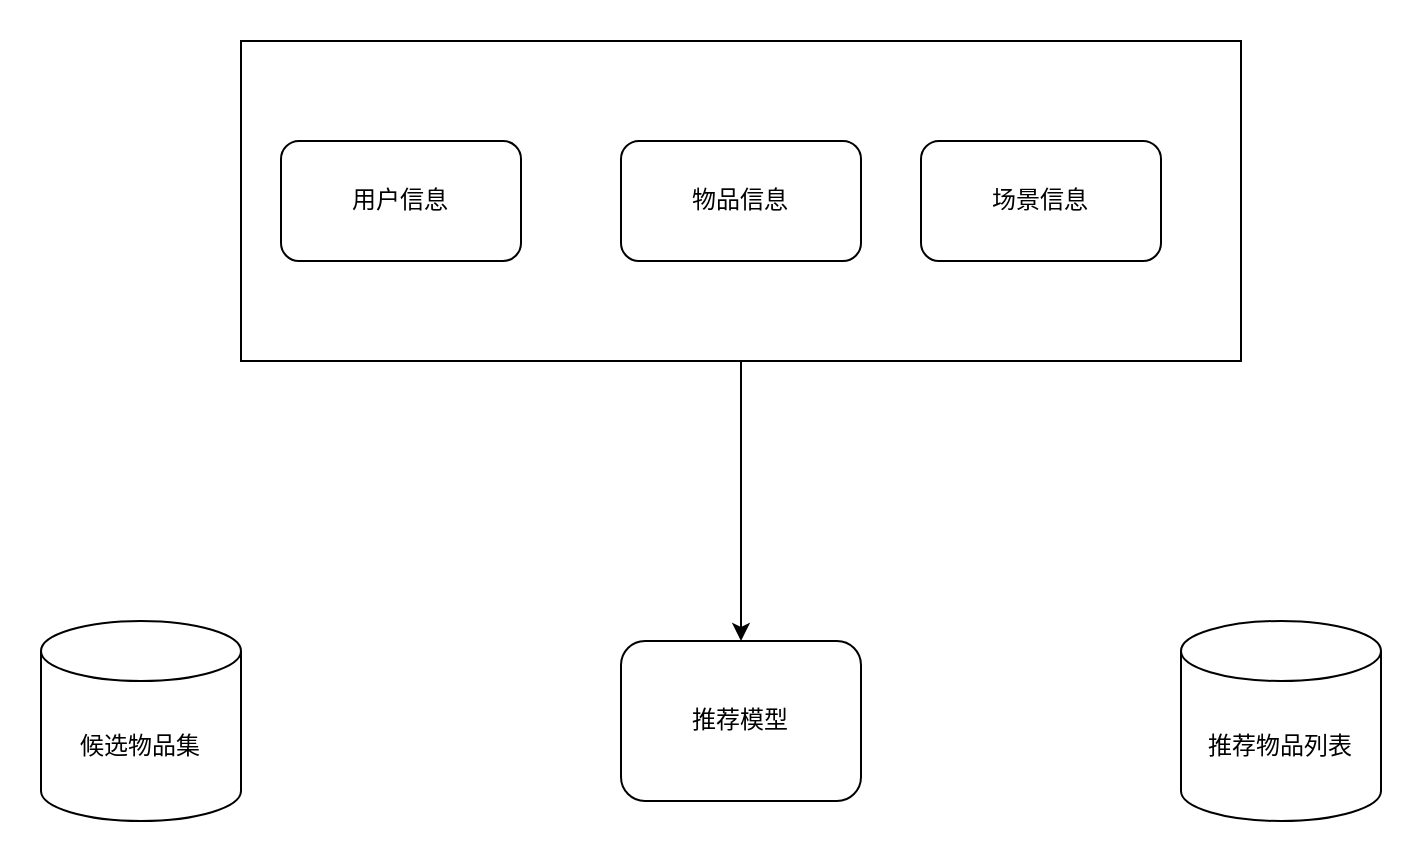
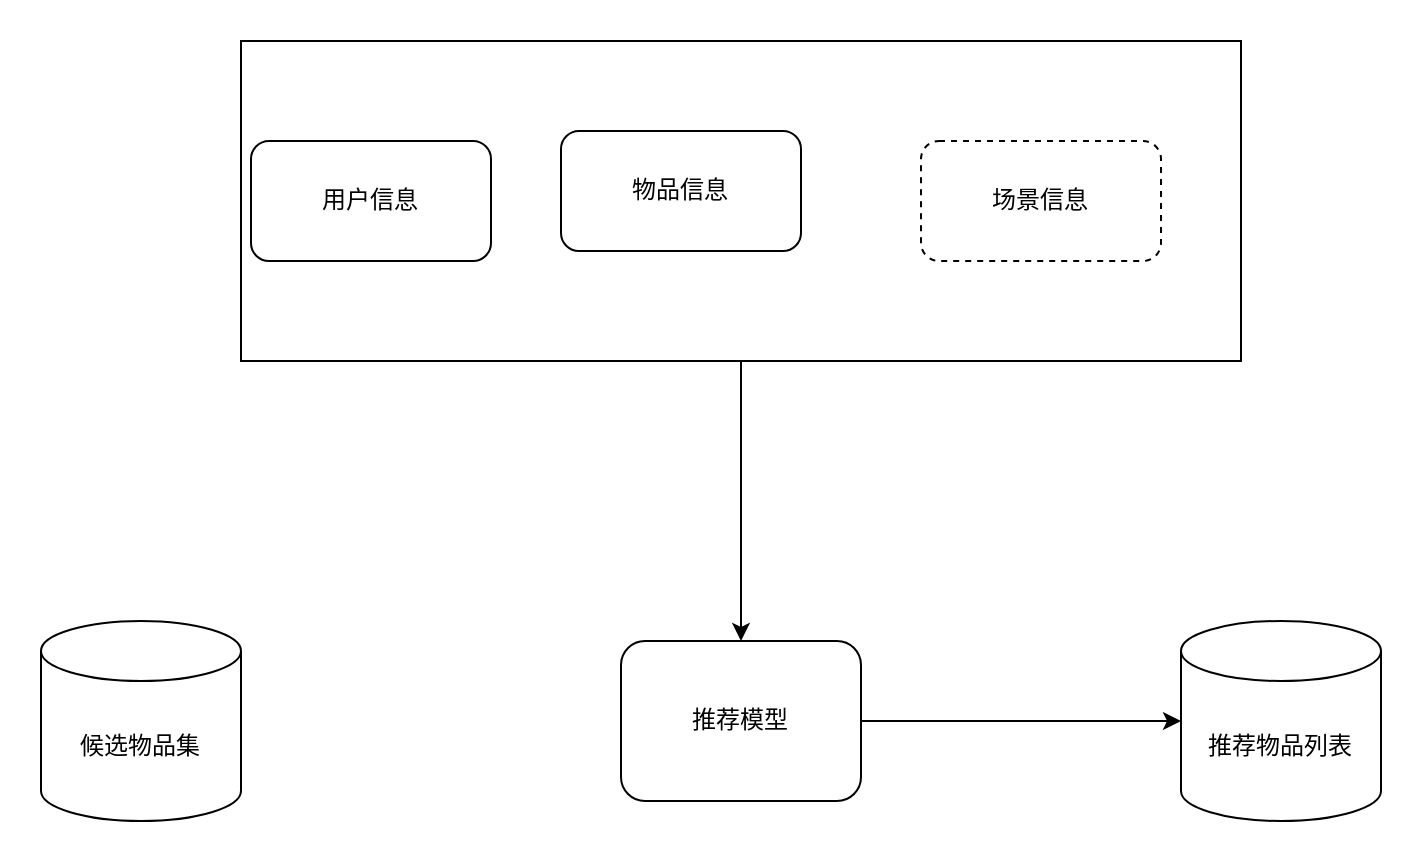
(401, 201) -> (371, 201)
(741, 201) -> (681, 191)
(1041, 201) -> (1041, 201)
none -> (1014, 721)
